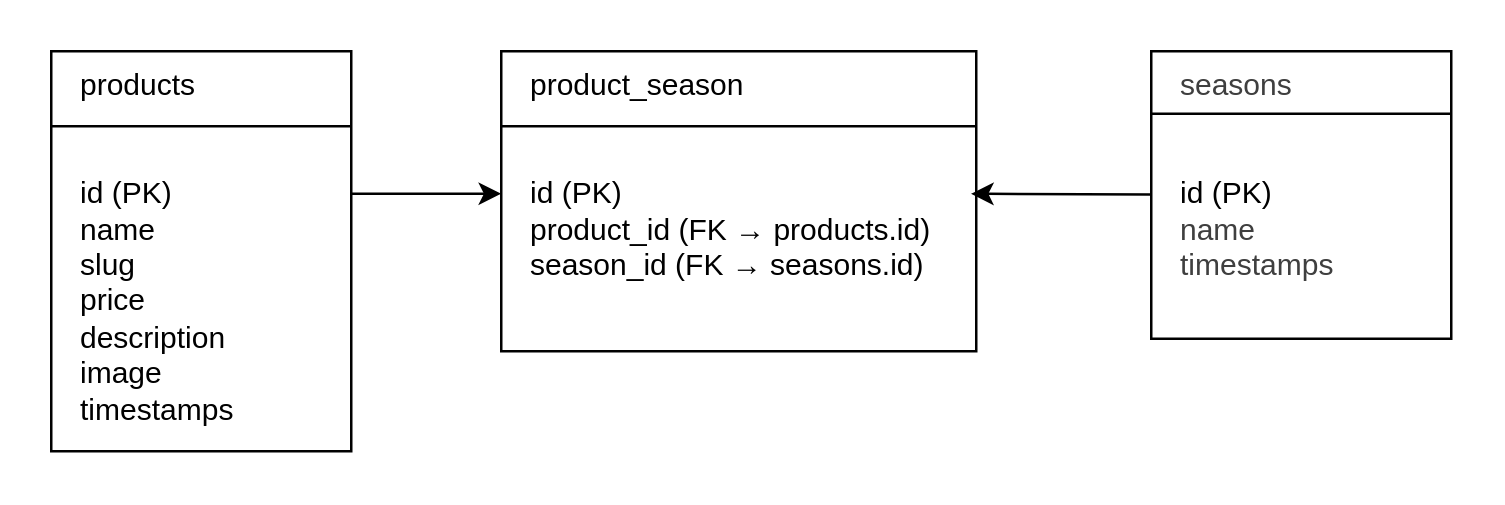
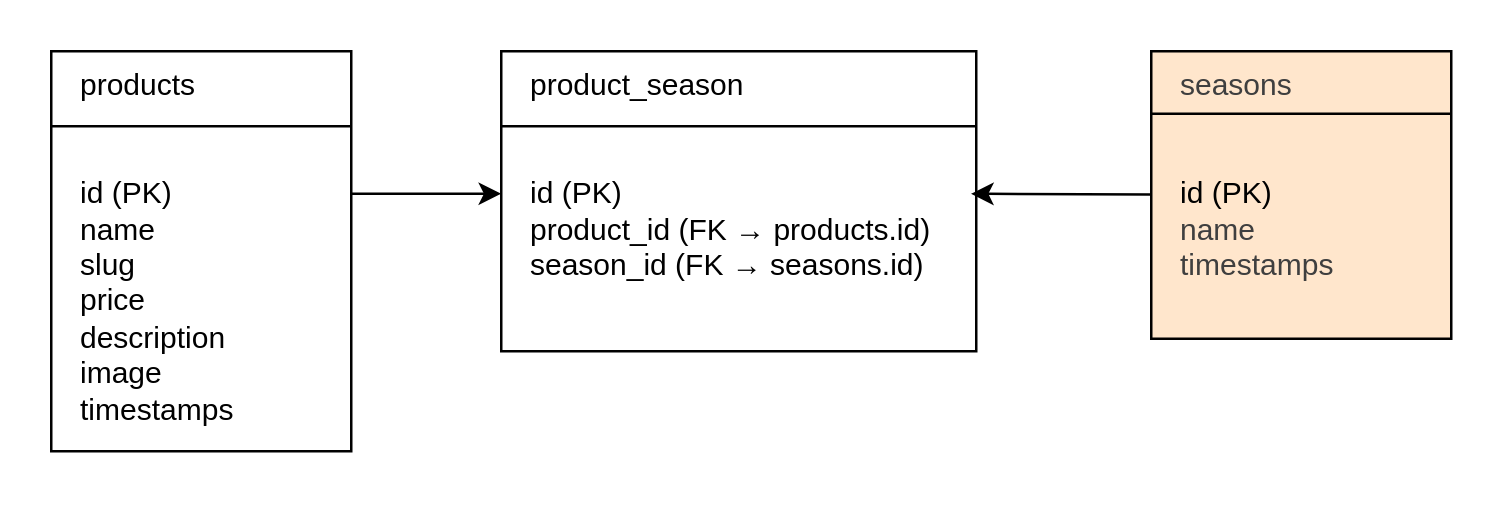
(1301, 195) -> (1301, 195)
